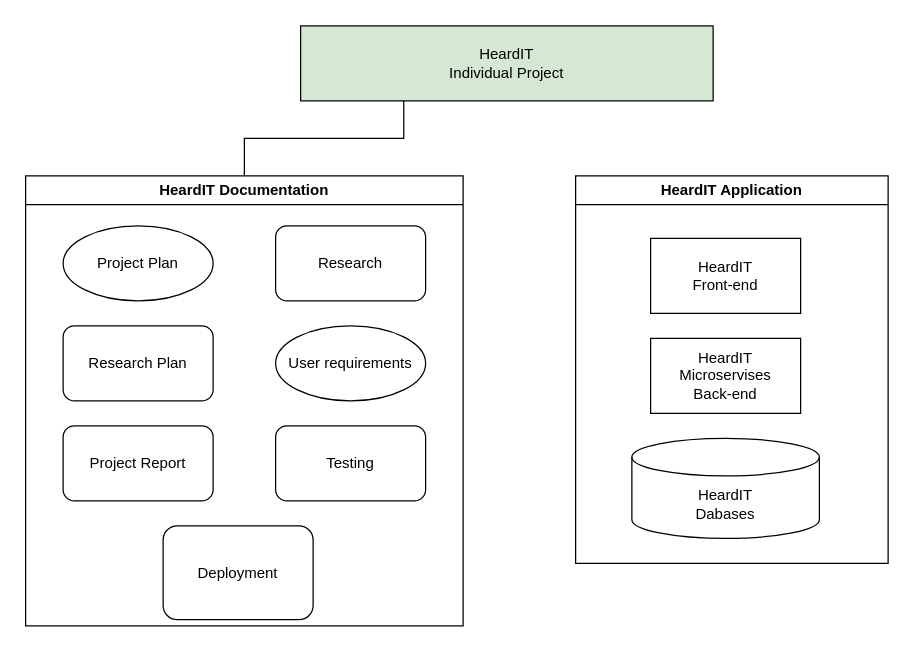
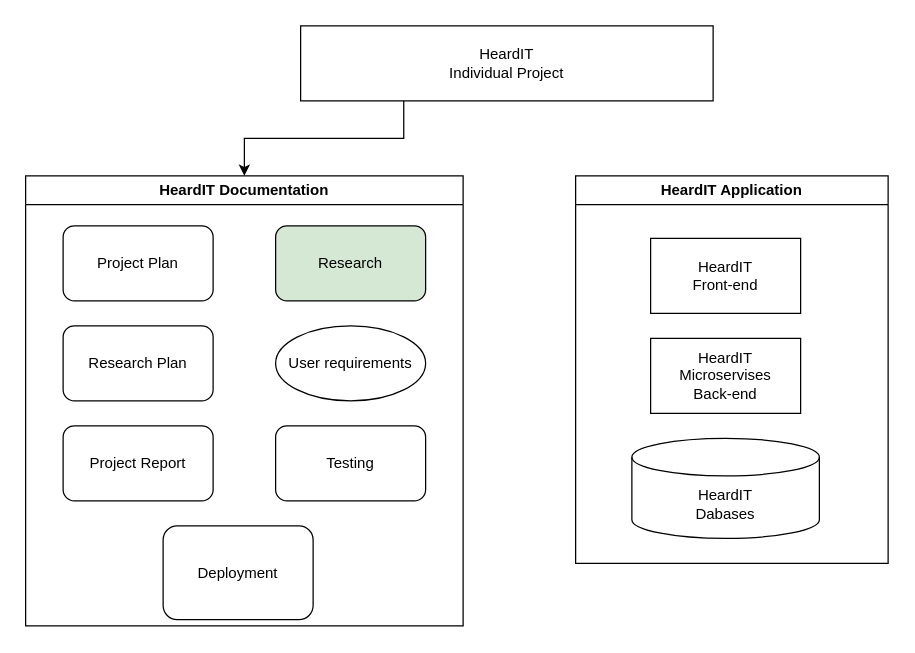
(507, 63) -> (507, 63)
(244, 170) -> (244, 166)
(138, 263) -> (138, 263)
(351, 263) -> (351, 263)
